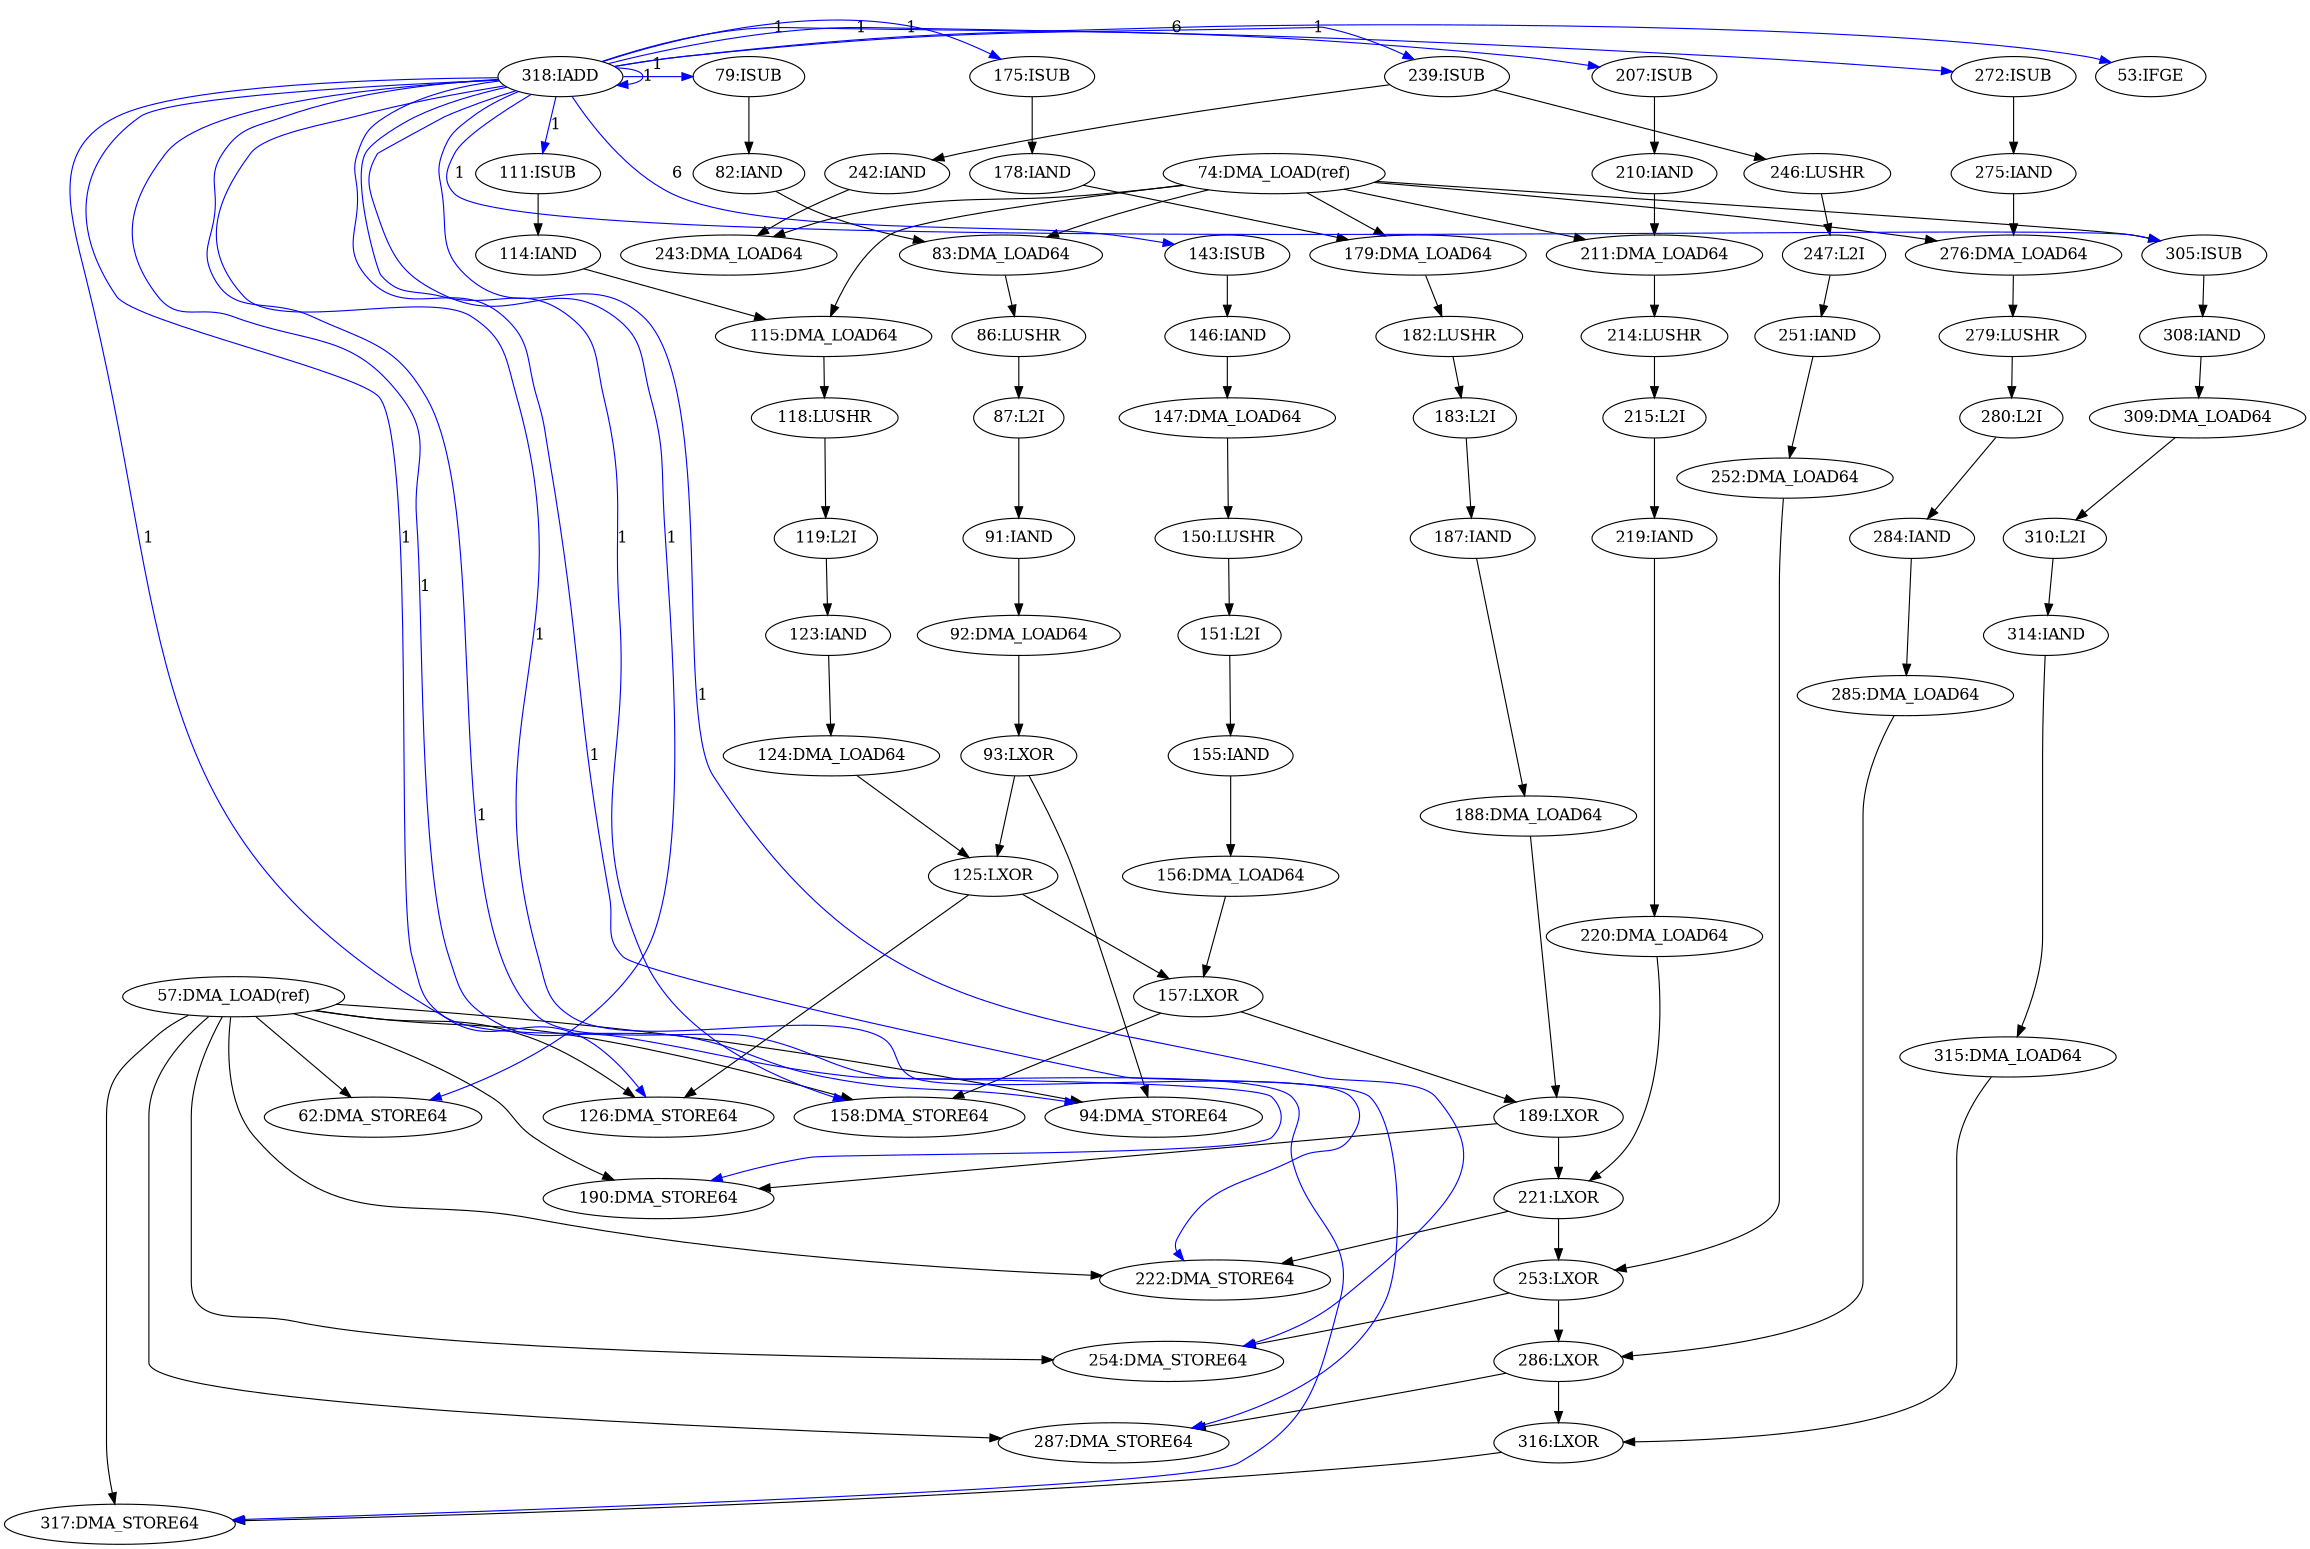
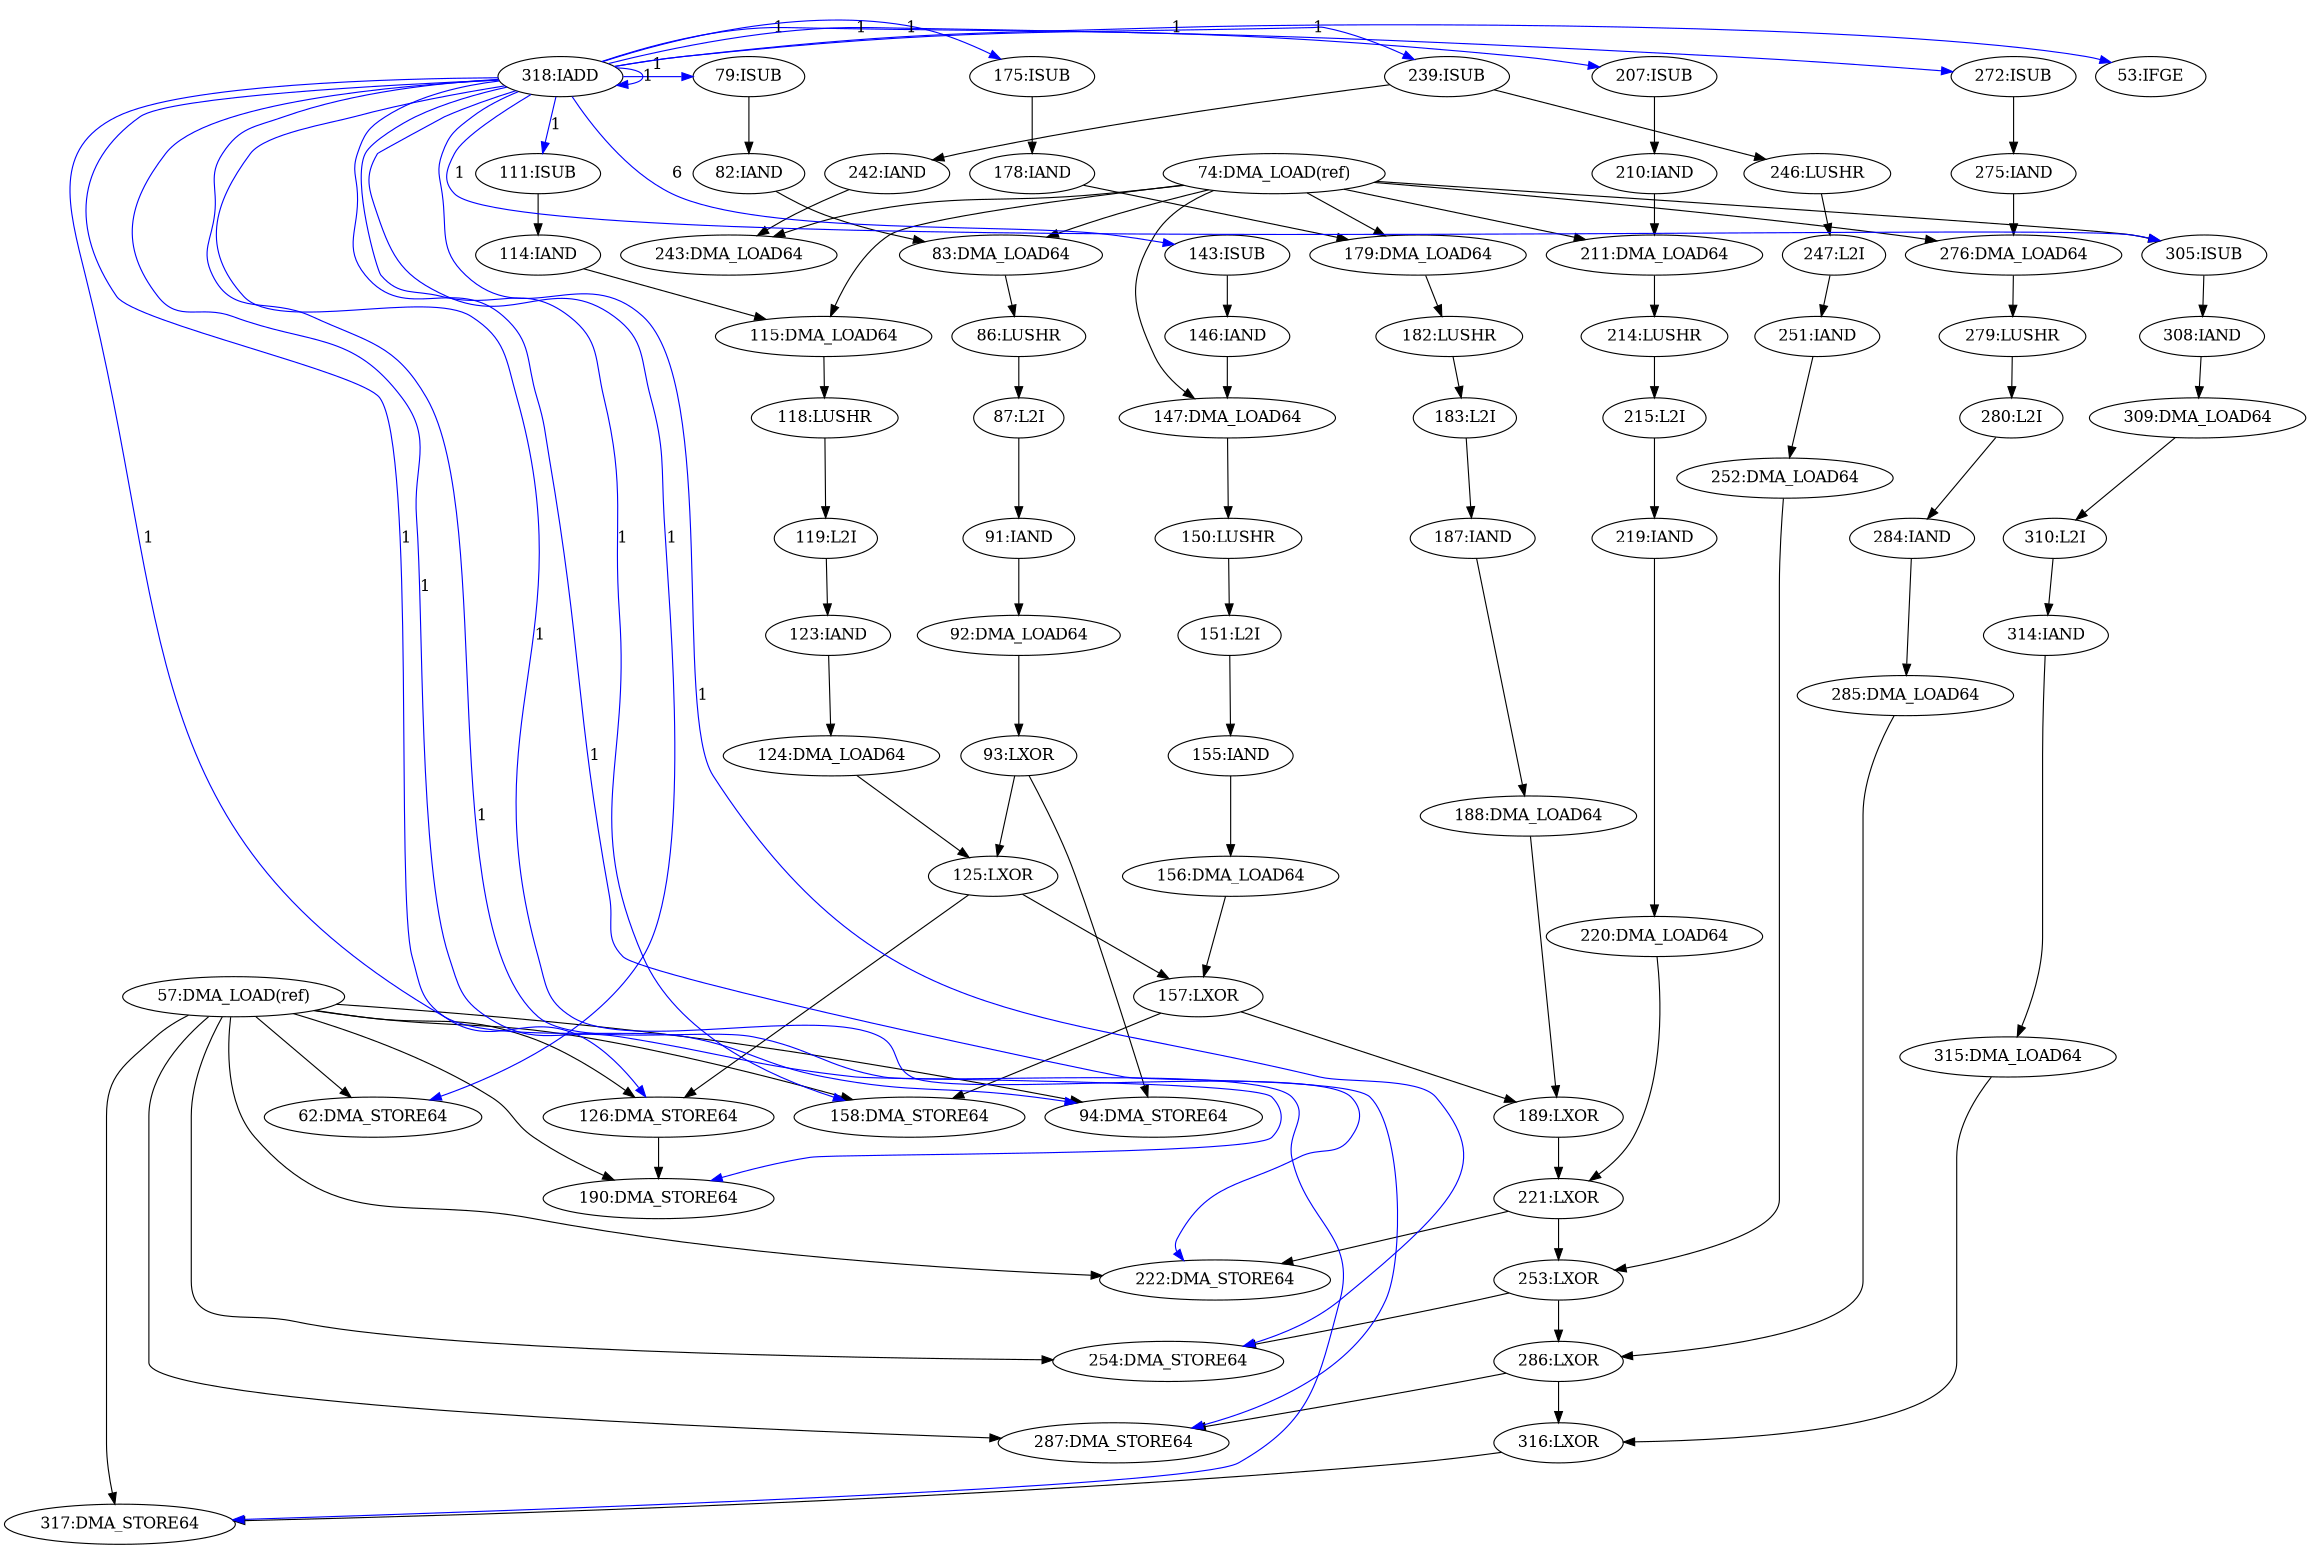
(1177, 28) -> (1177, 28)
none -> (1136, 282)
(1097, 1159) -> (659, 1152)
